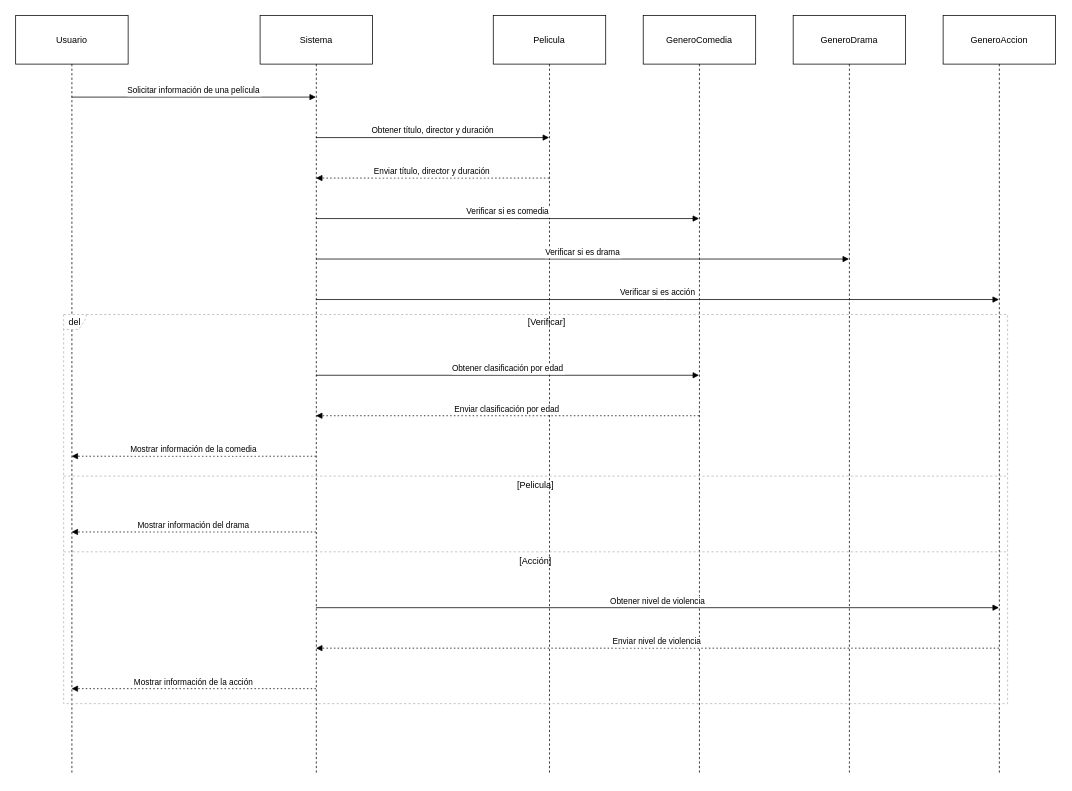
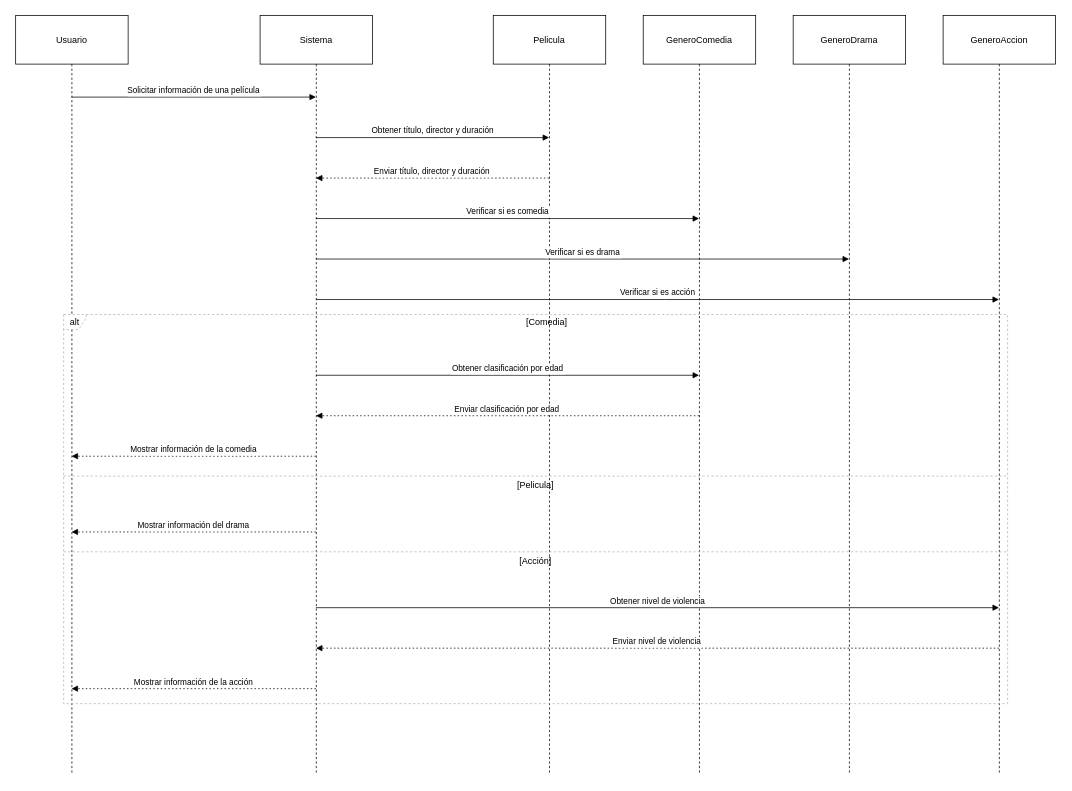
(547, 322) -> (547, 322)
(74, 323) -> (74, 323)
